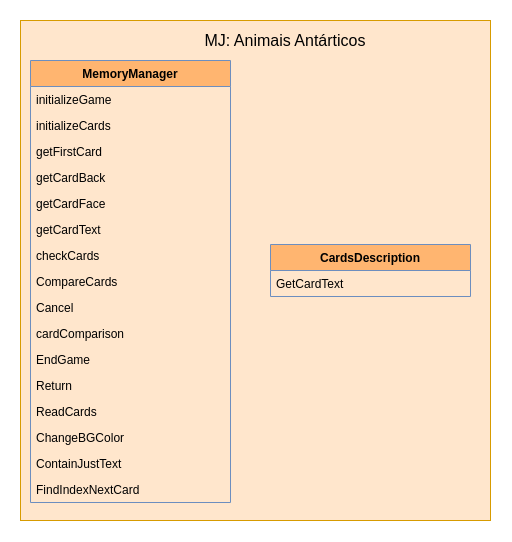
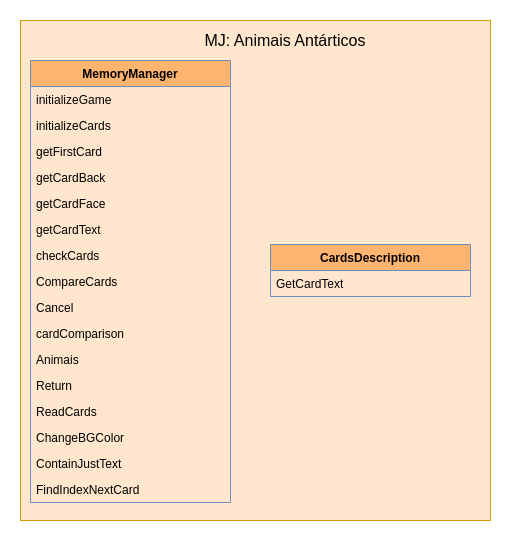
(60, 360) -> (56, 360)
